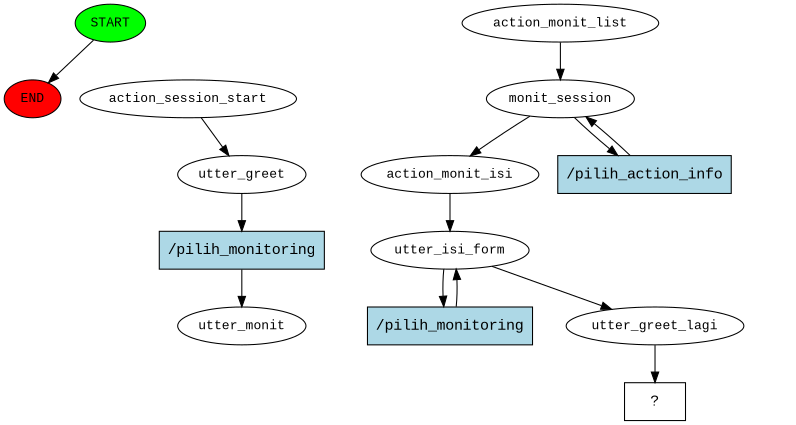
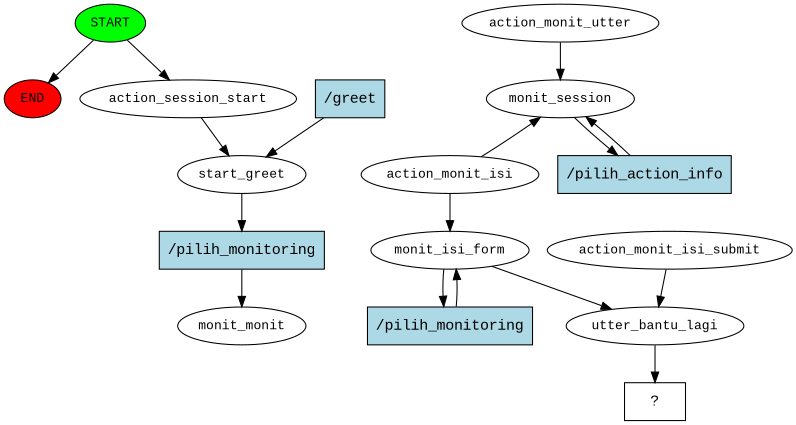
(560, 23) -> (560, 23)
none -> (144, 56)
none -> (350, 99)
(504, 133) -> (507, 140)
(242, 175) -> (242, 175)
(450, 250) -> (450, 250)
none -> (670, 250)
(242, 326) -> (242, 326)
(655, 326) -> (655, 326)
